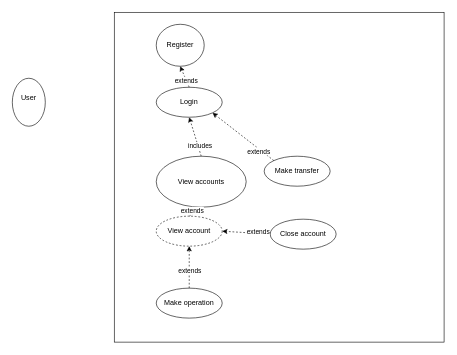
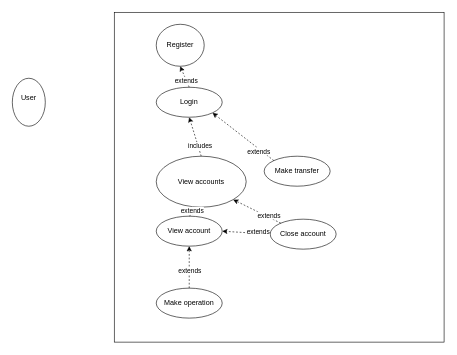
none -> (266, 216)
(189, 231) -> (189, 231)
